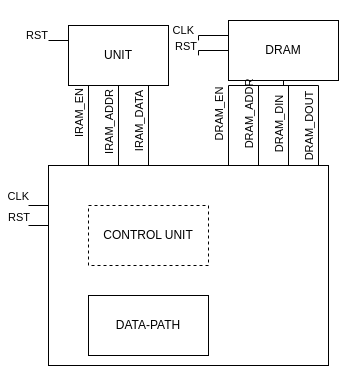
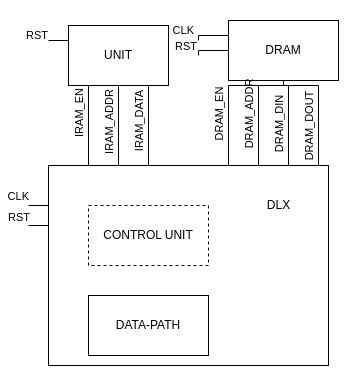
none -> (279, 206)
